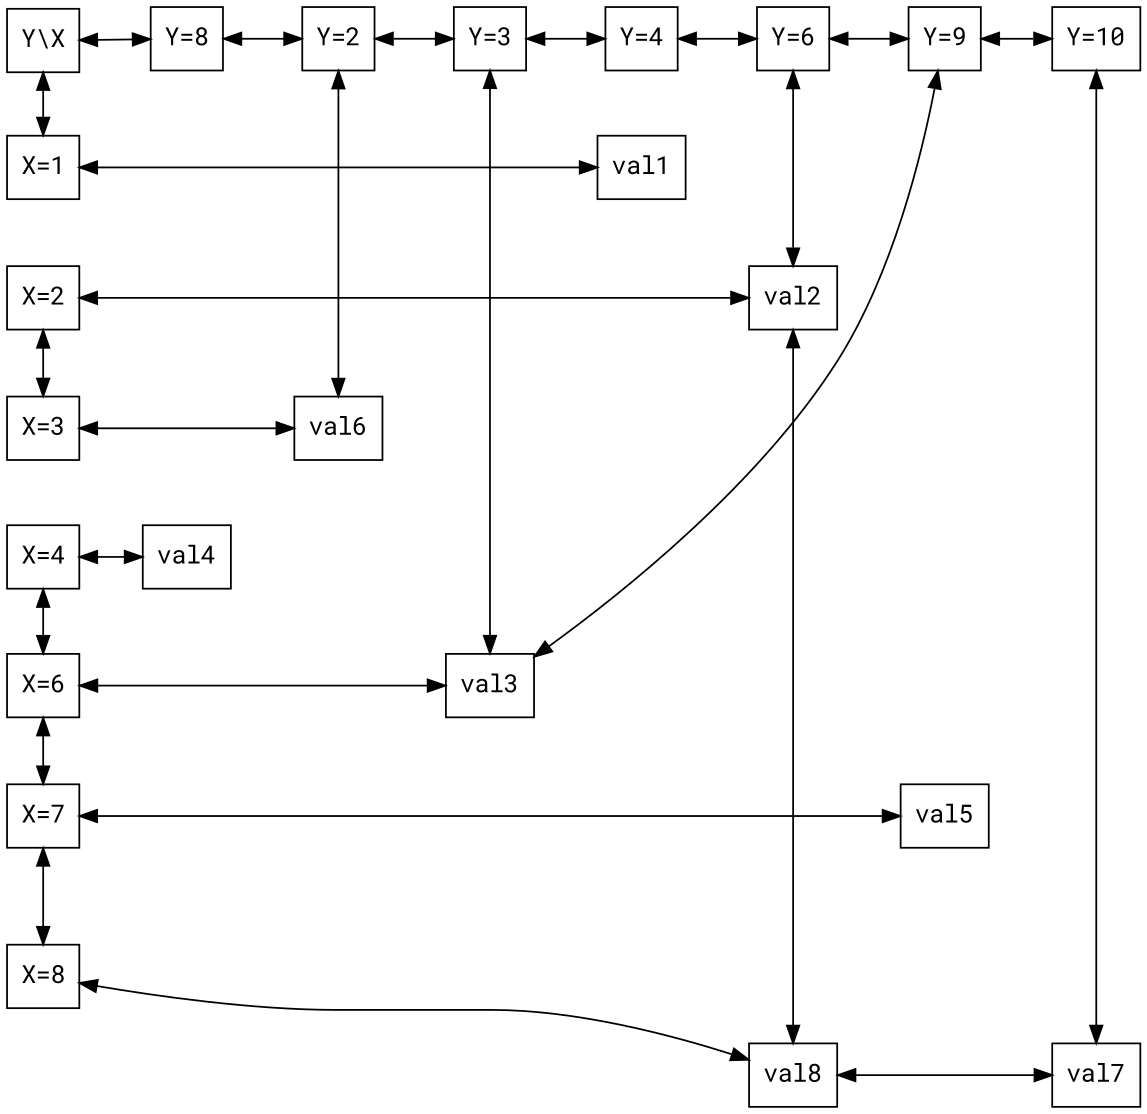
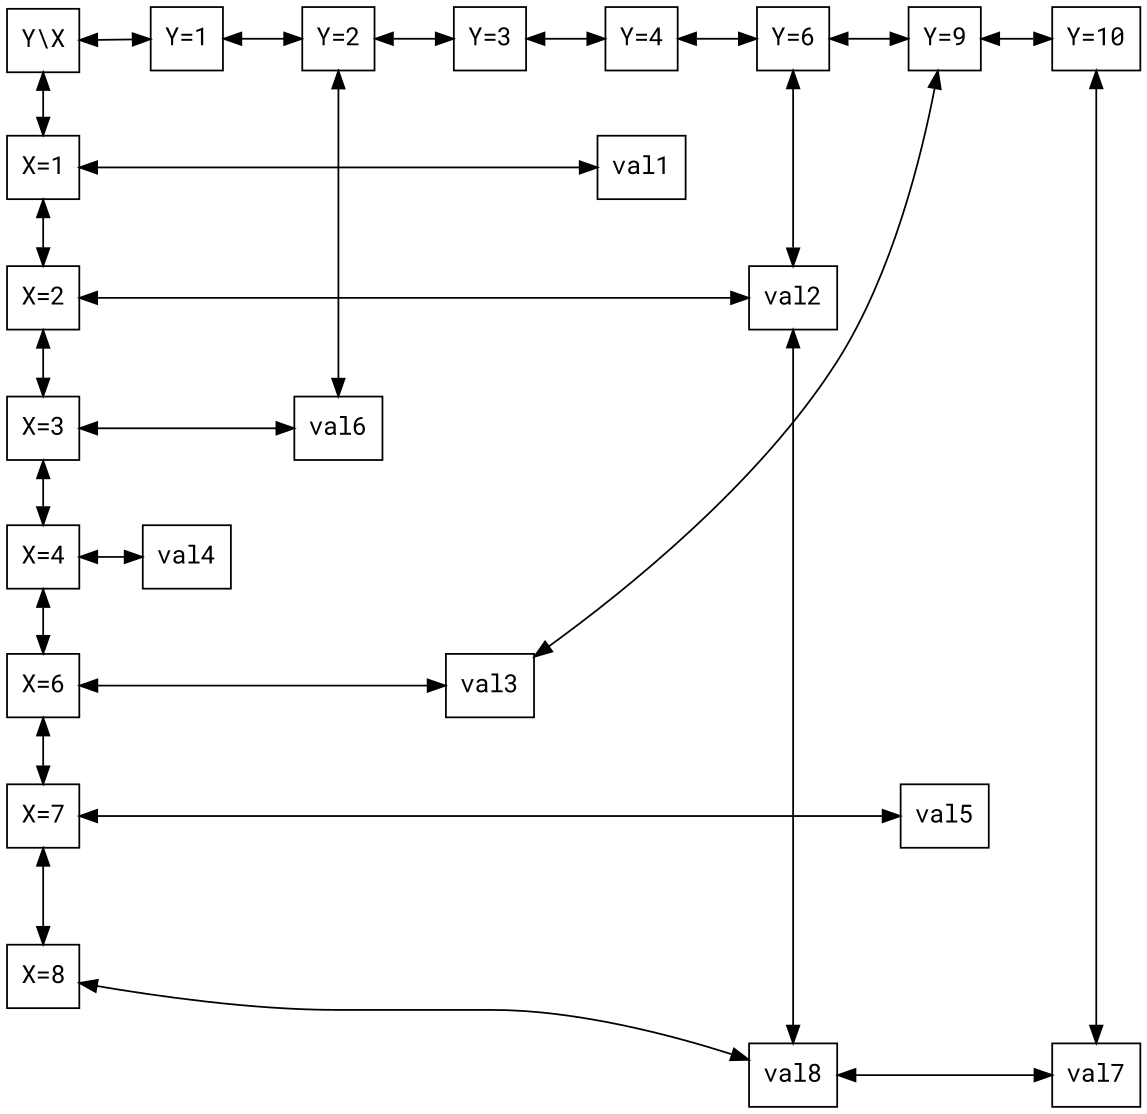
(187, 39) -> (187, 39)
none -> (43, 233)
(490, 362) -> none
none -> (43, 493)
